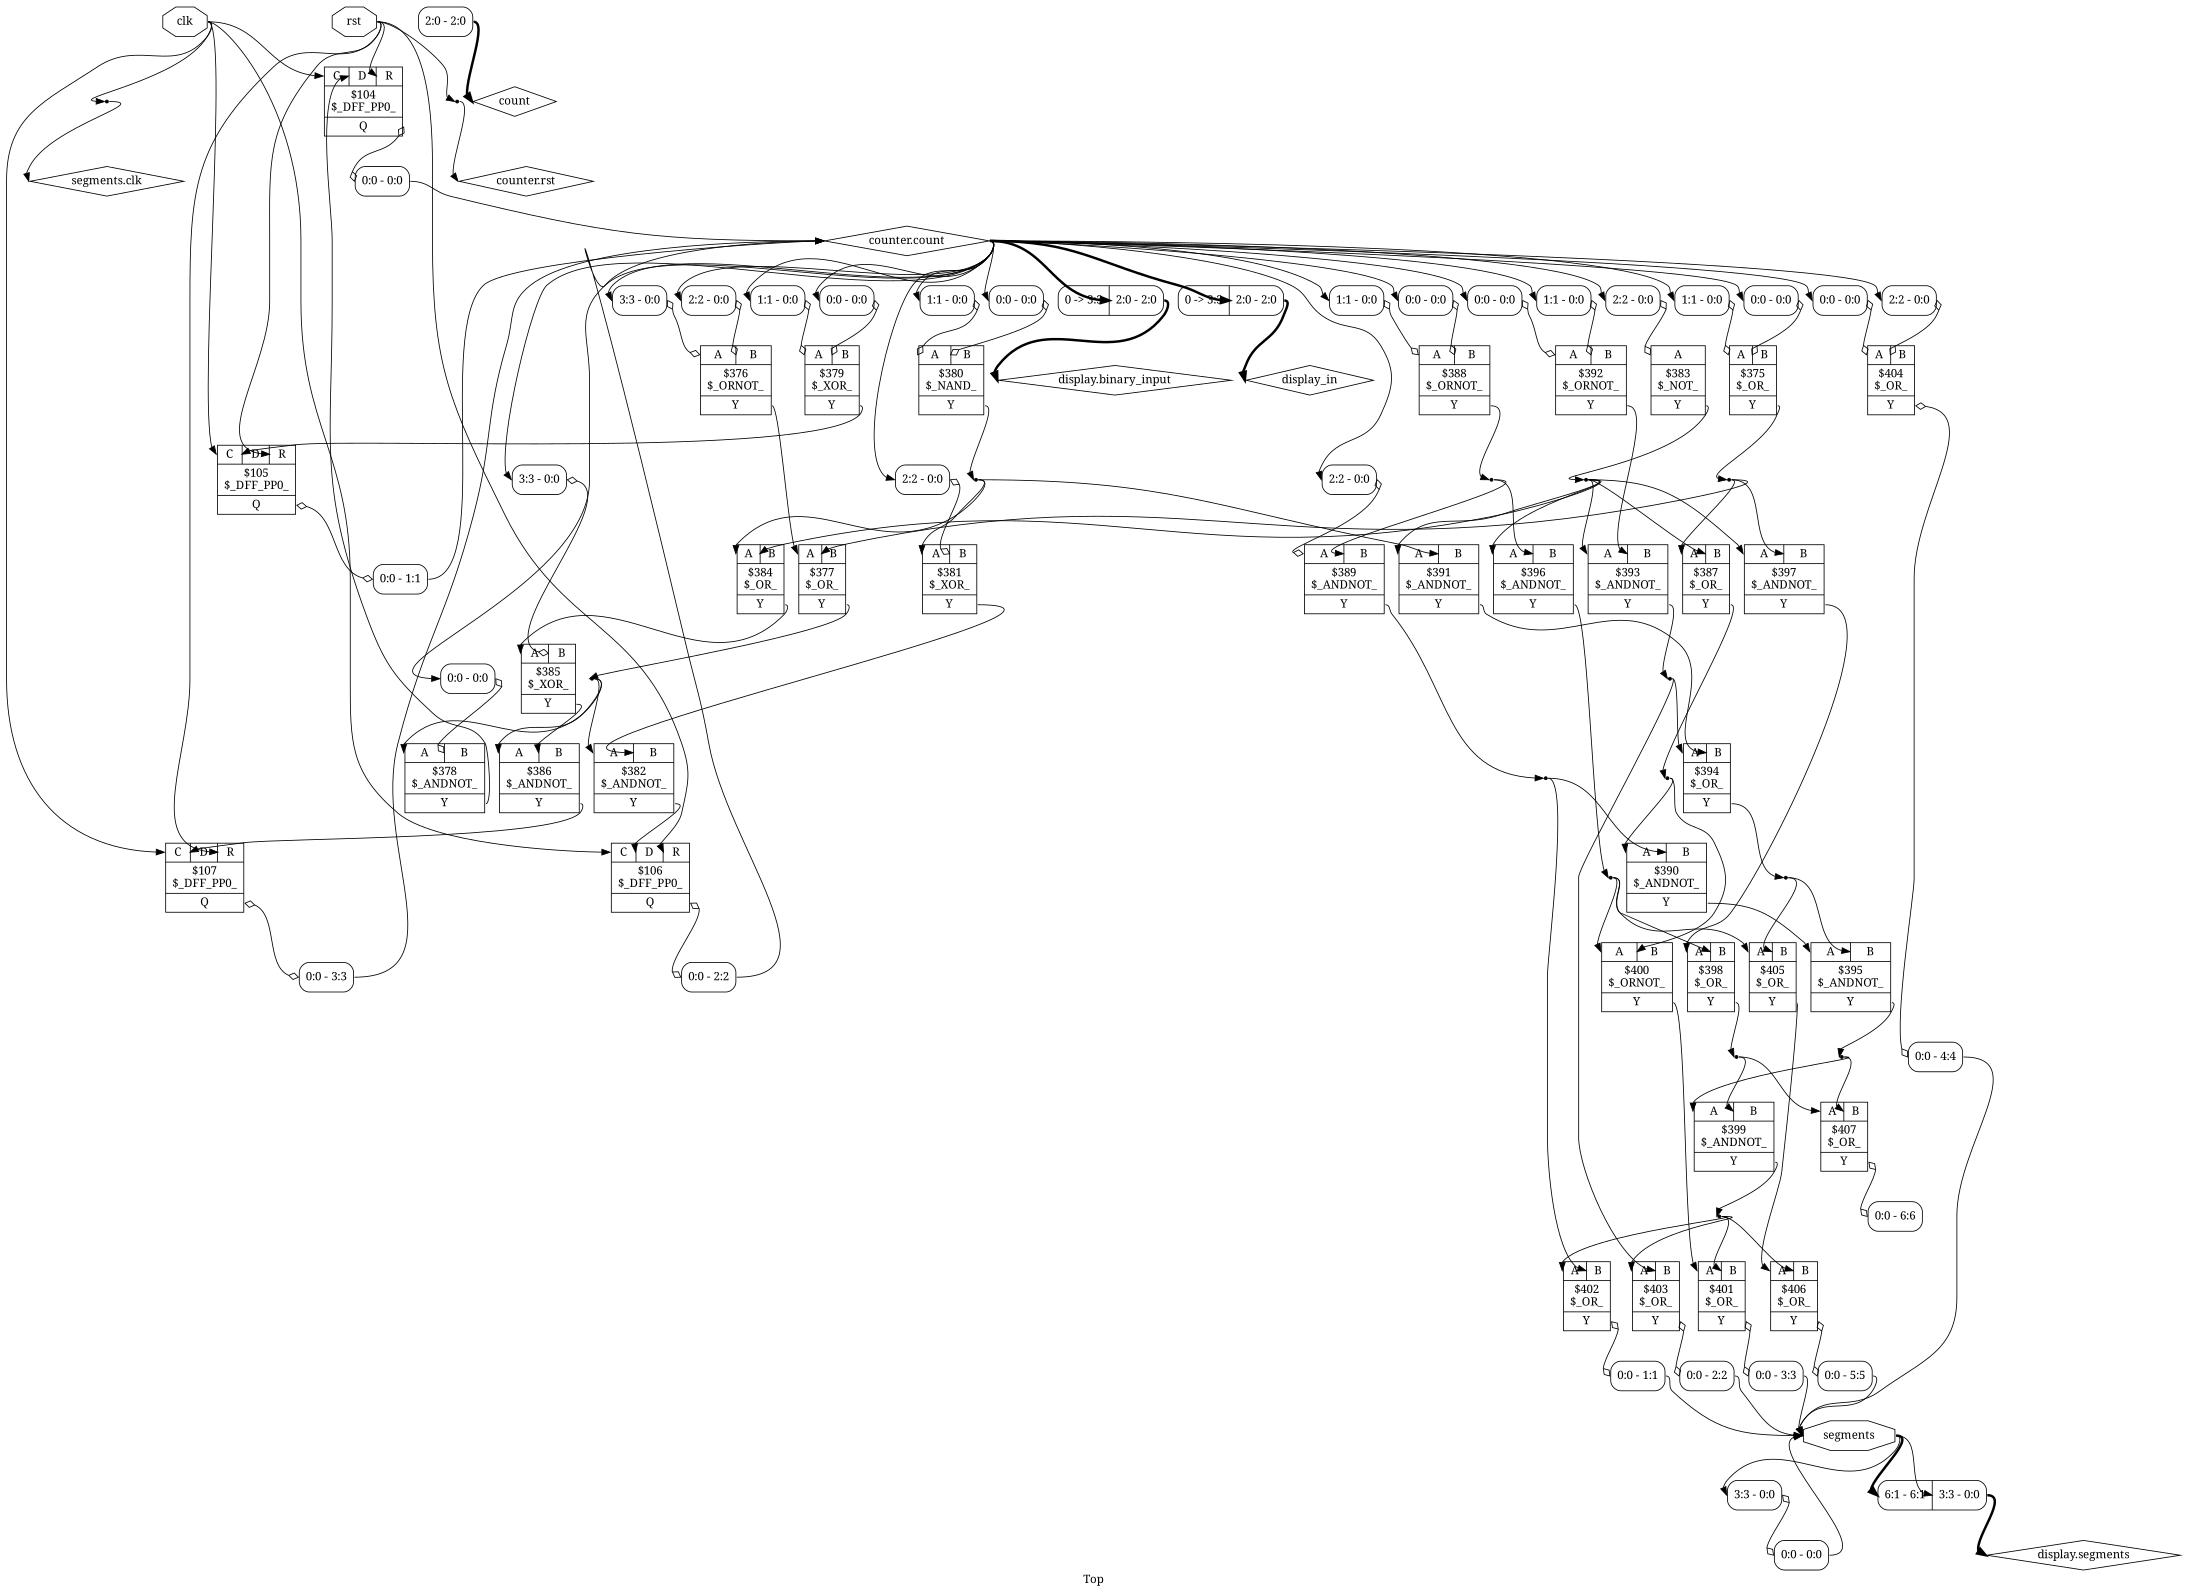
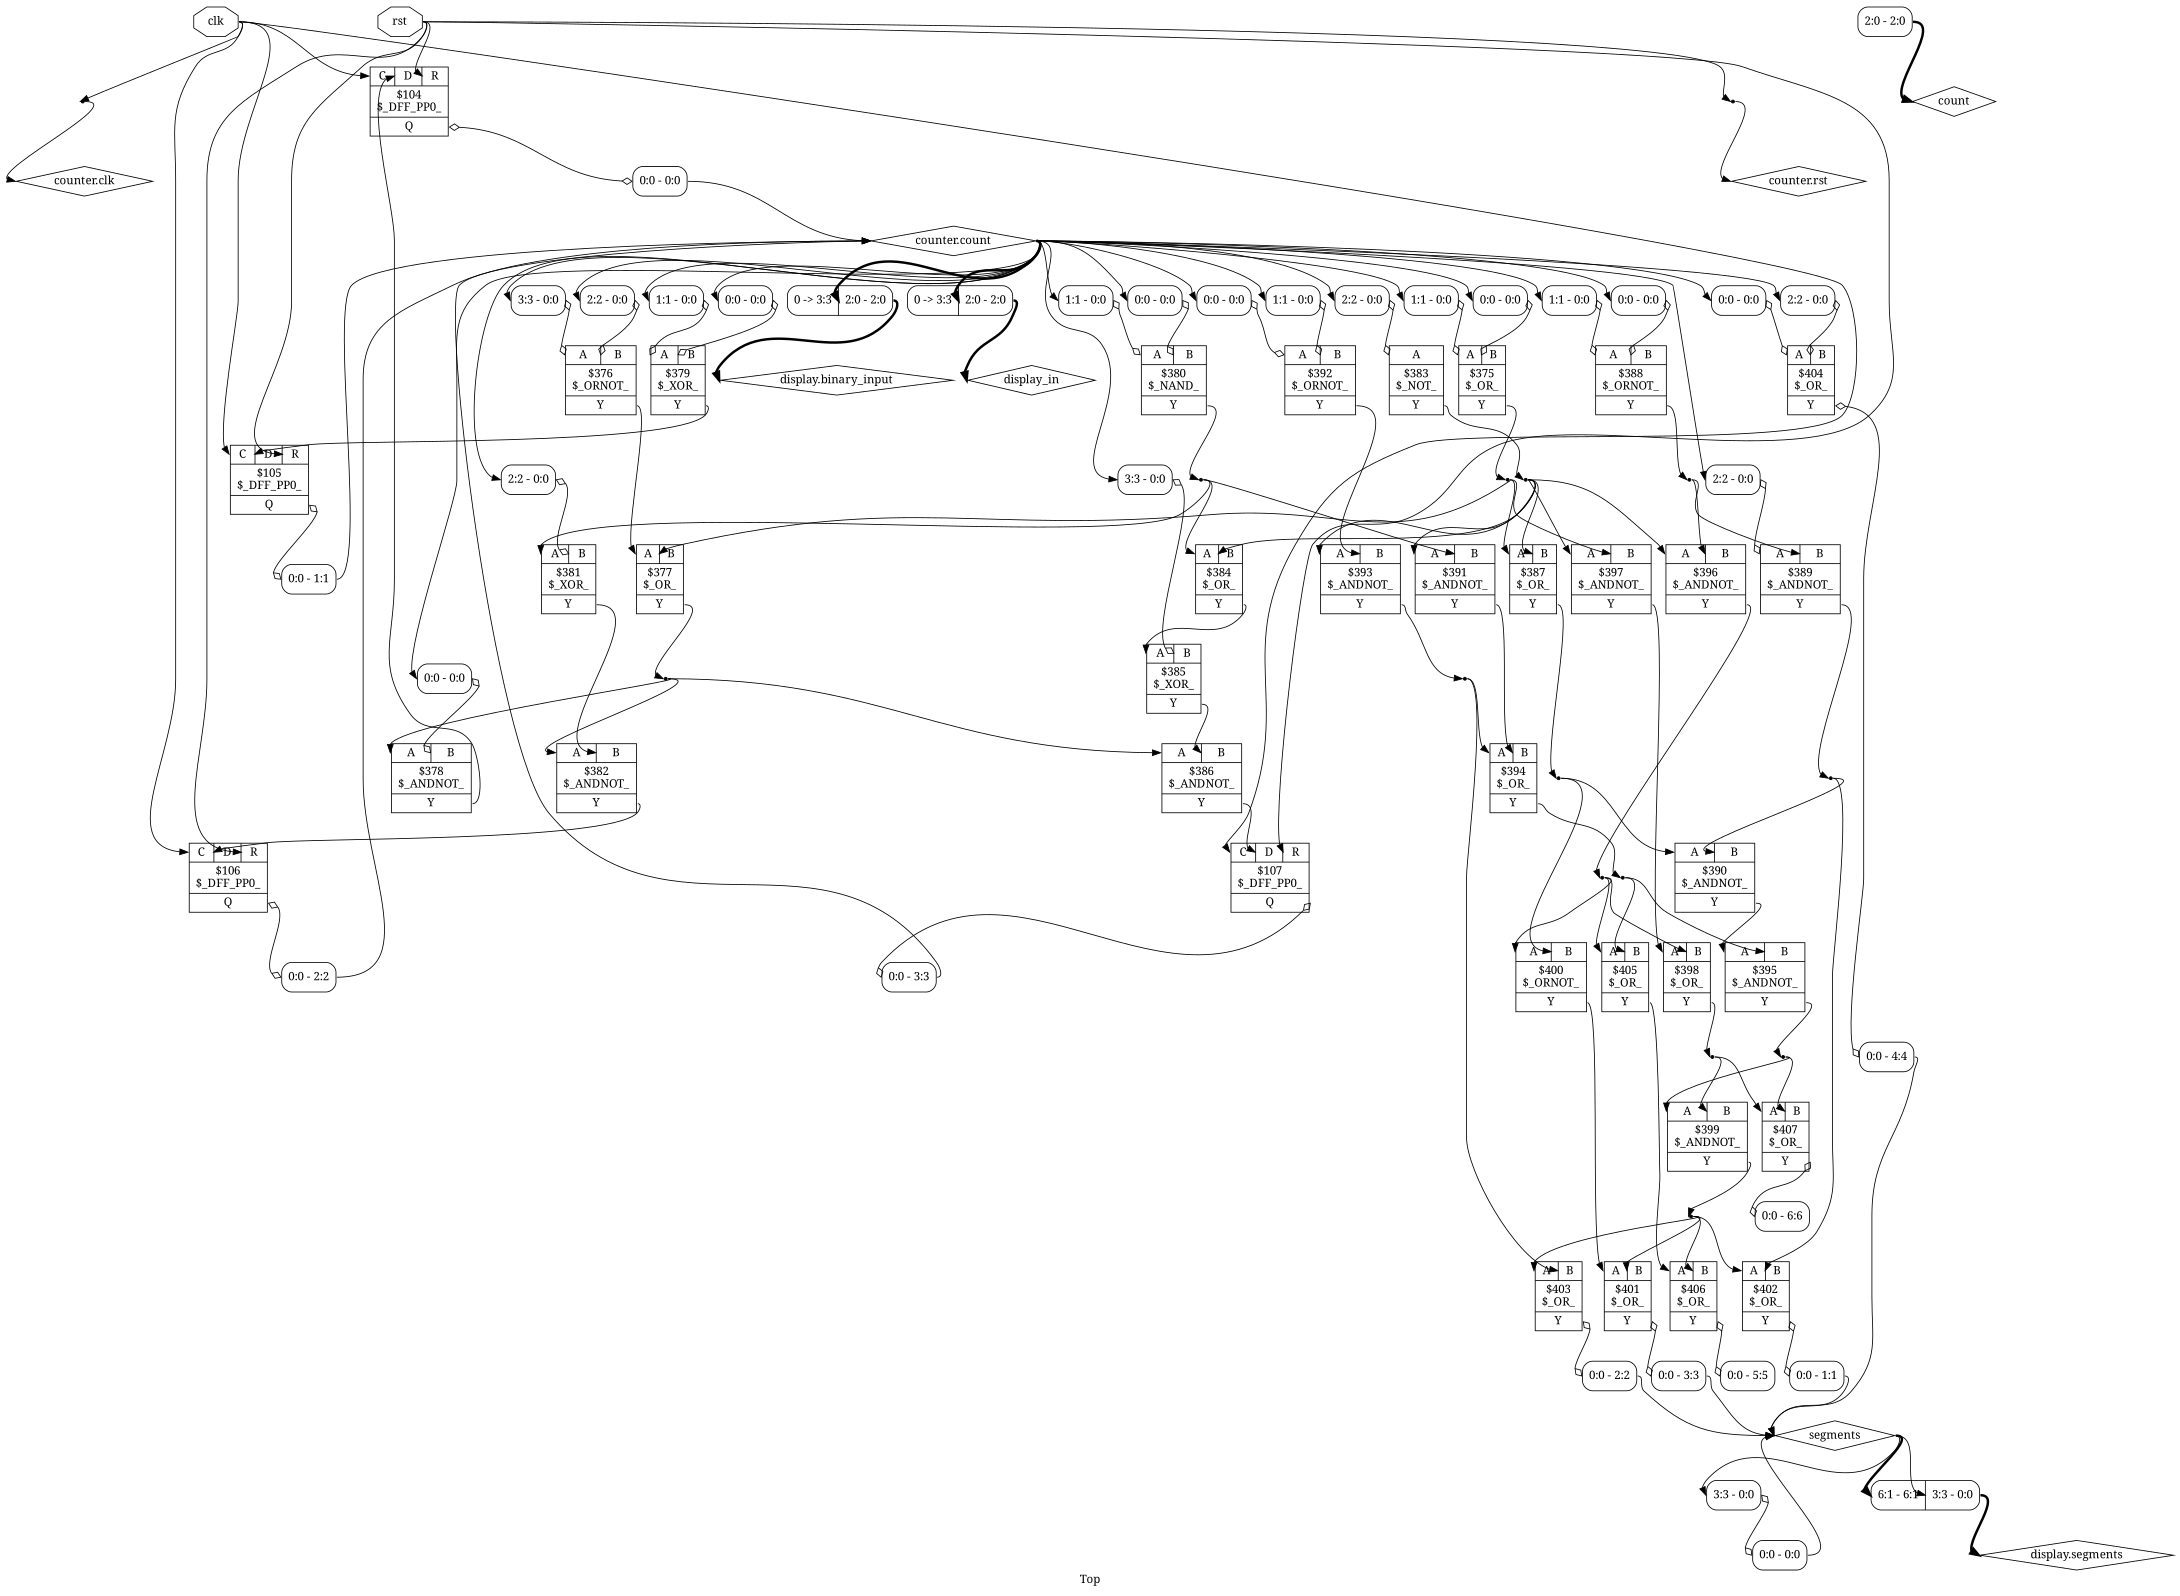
(107, 181) -> (84, 181)
(1843, 1406) -> none
(1849, 1436) -> (1835, 1436)
